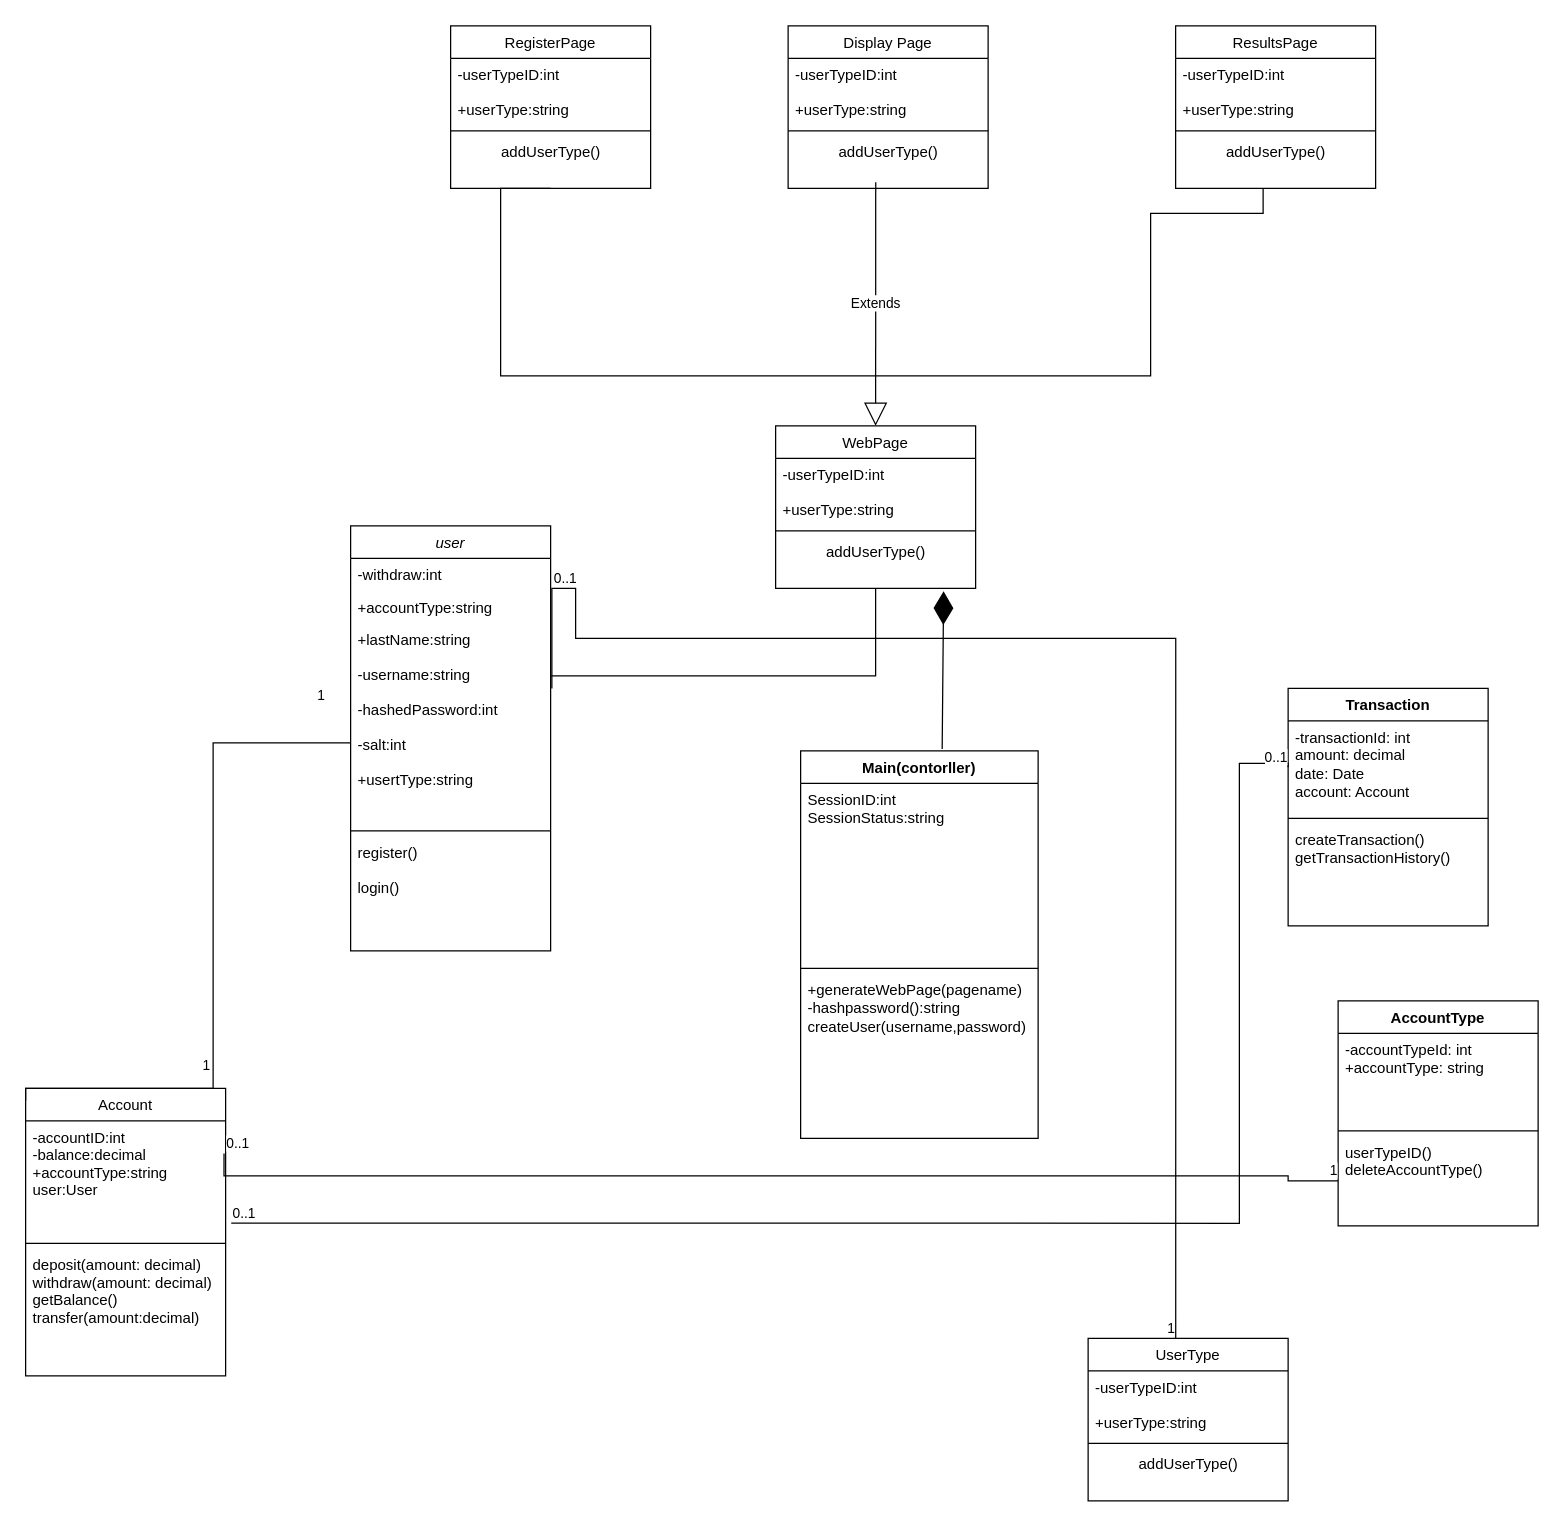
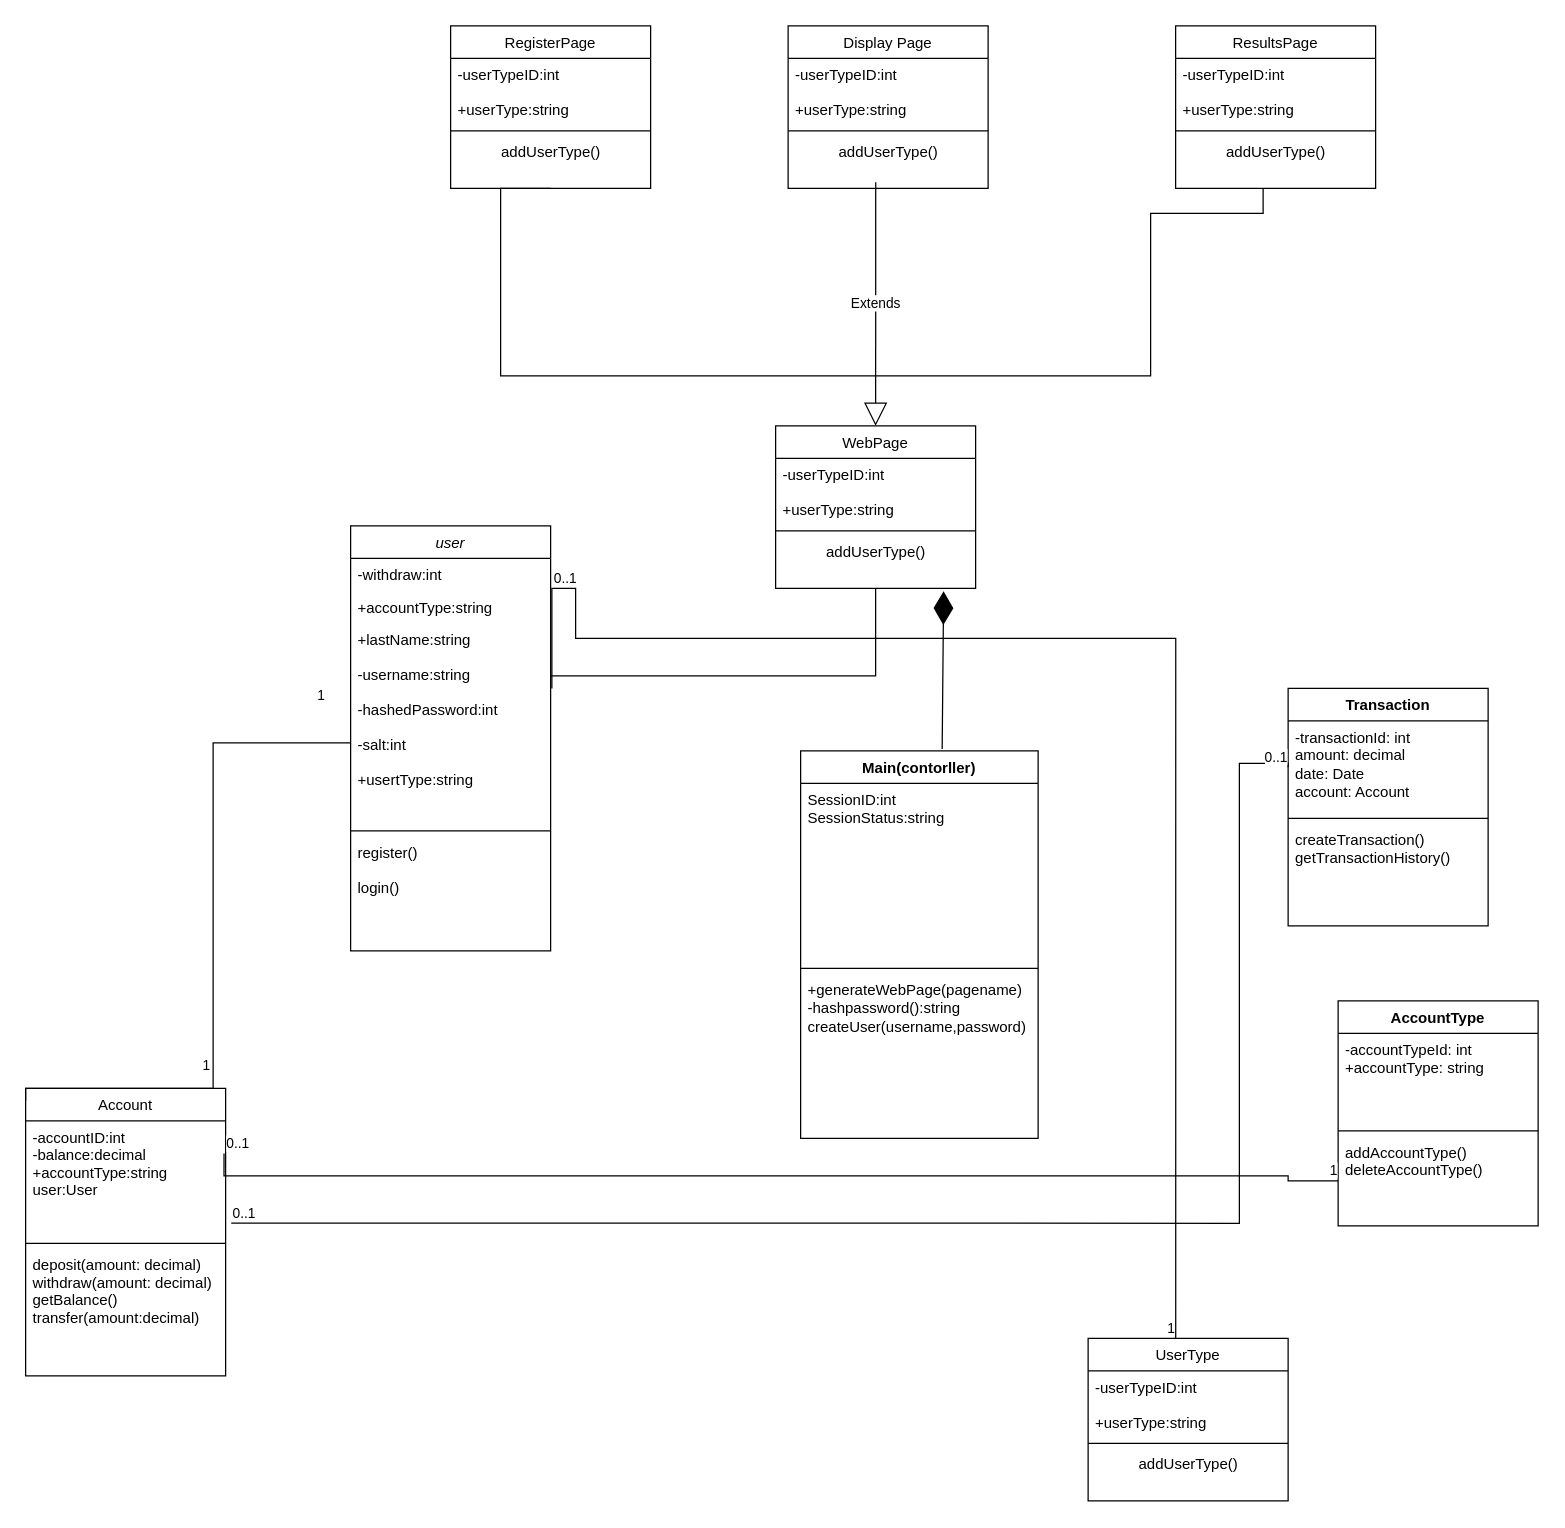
(1423, 1162) -> (1423, 1162)
